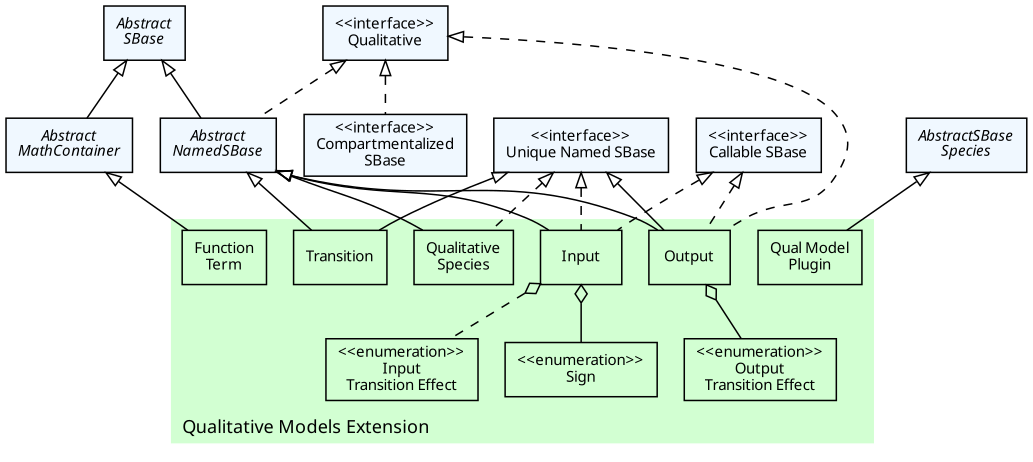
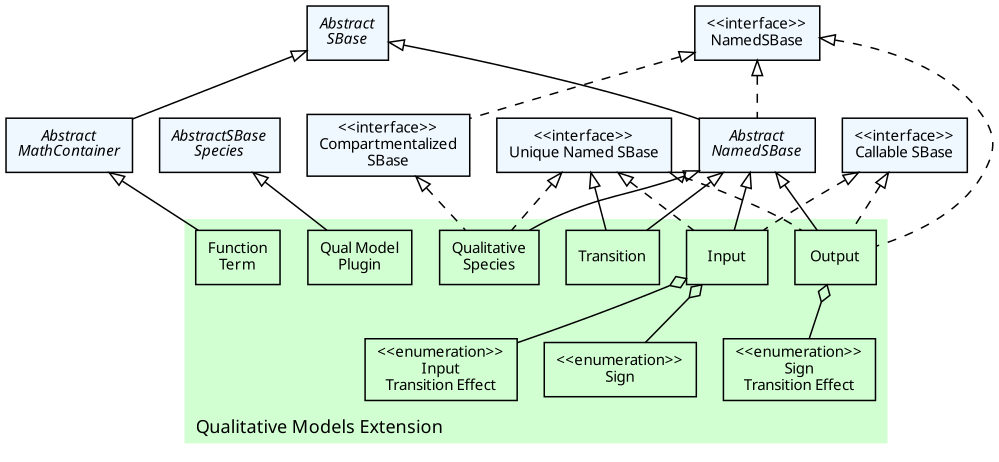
(385, 33) -> (757, 33)
(638, 204) -> (753, 205)
none -> (446, 209)
(488, 316) -> (594, 315)
(760, 370) -> (799, 370)
